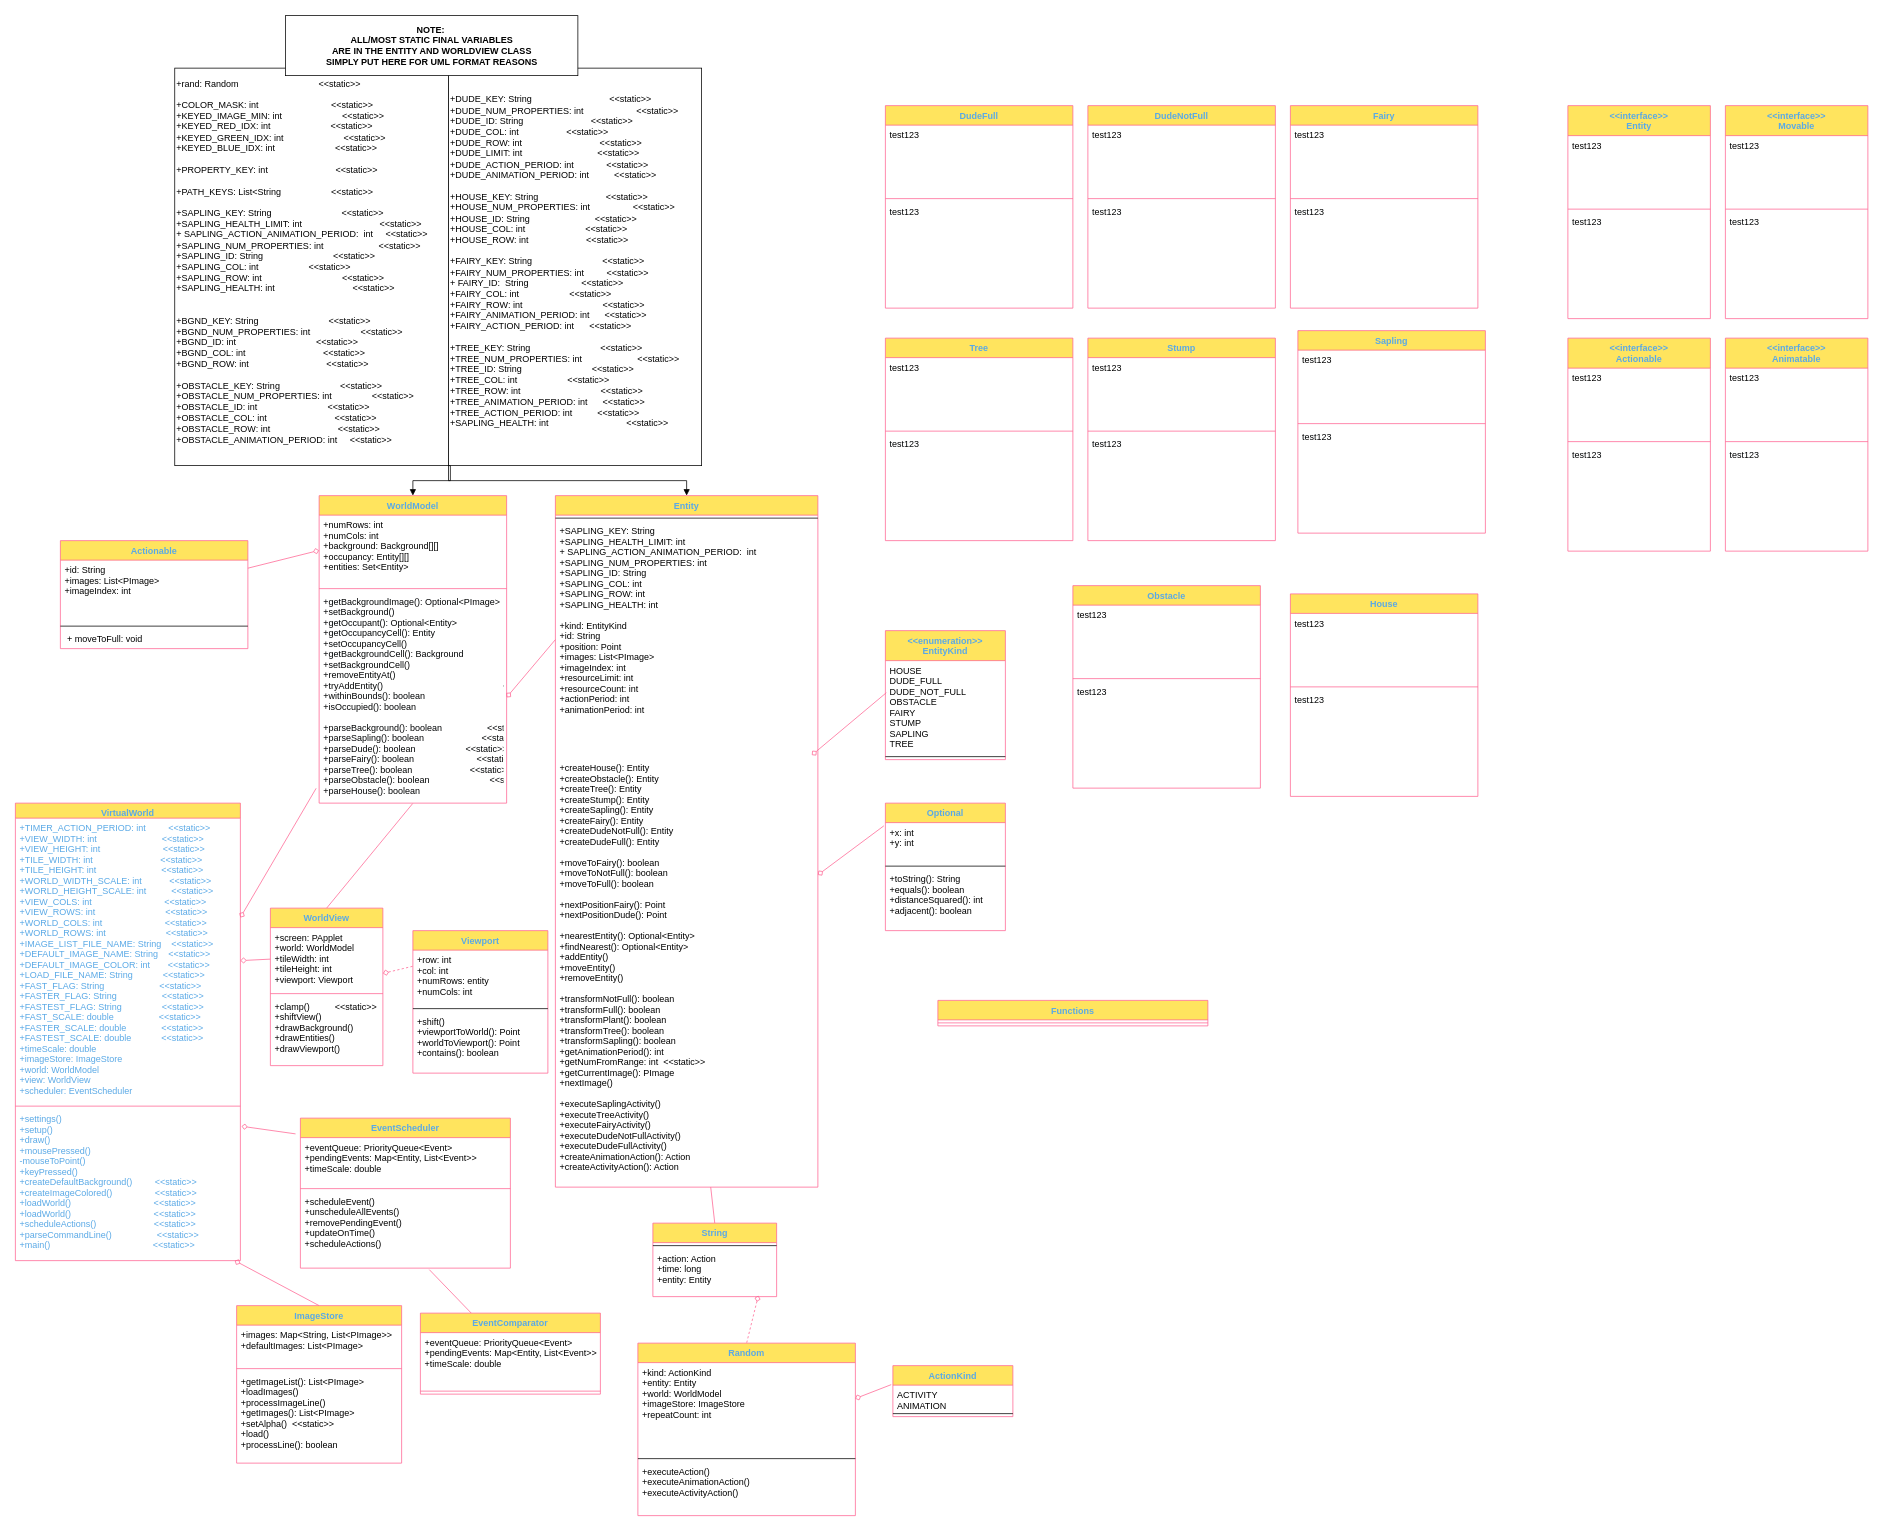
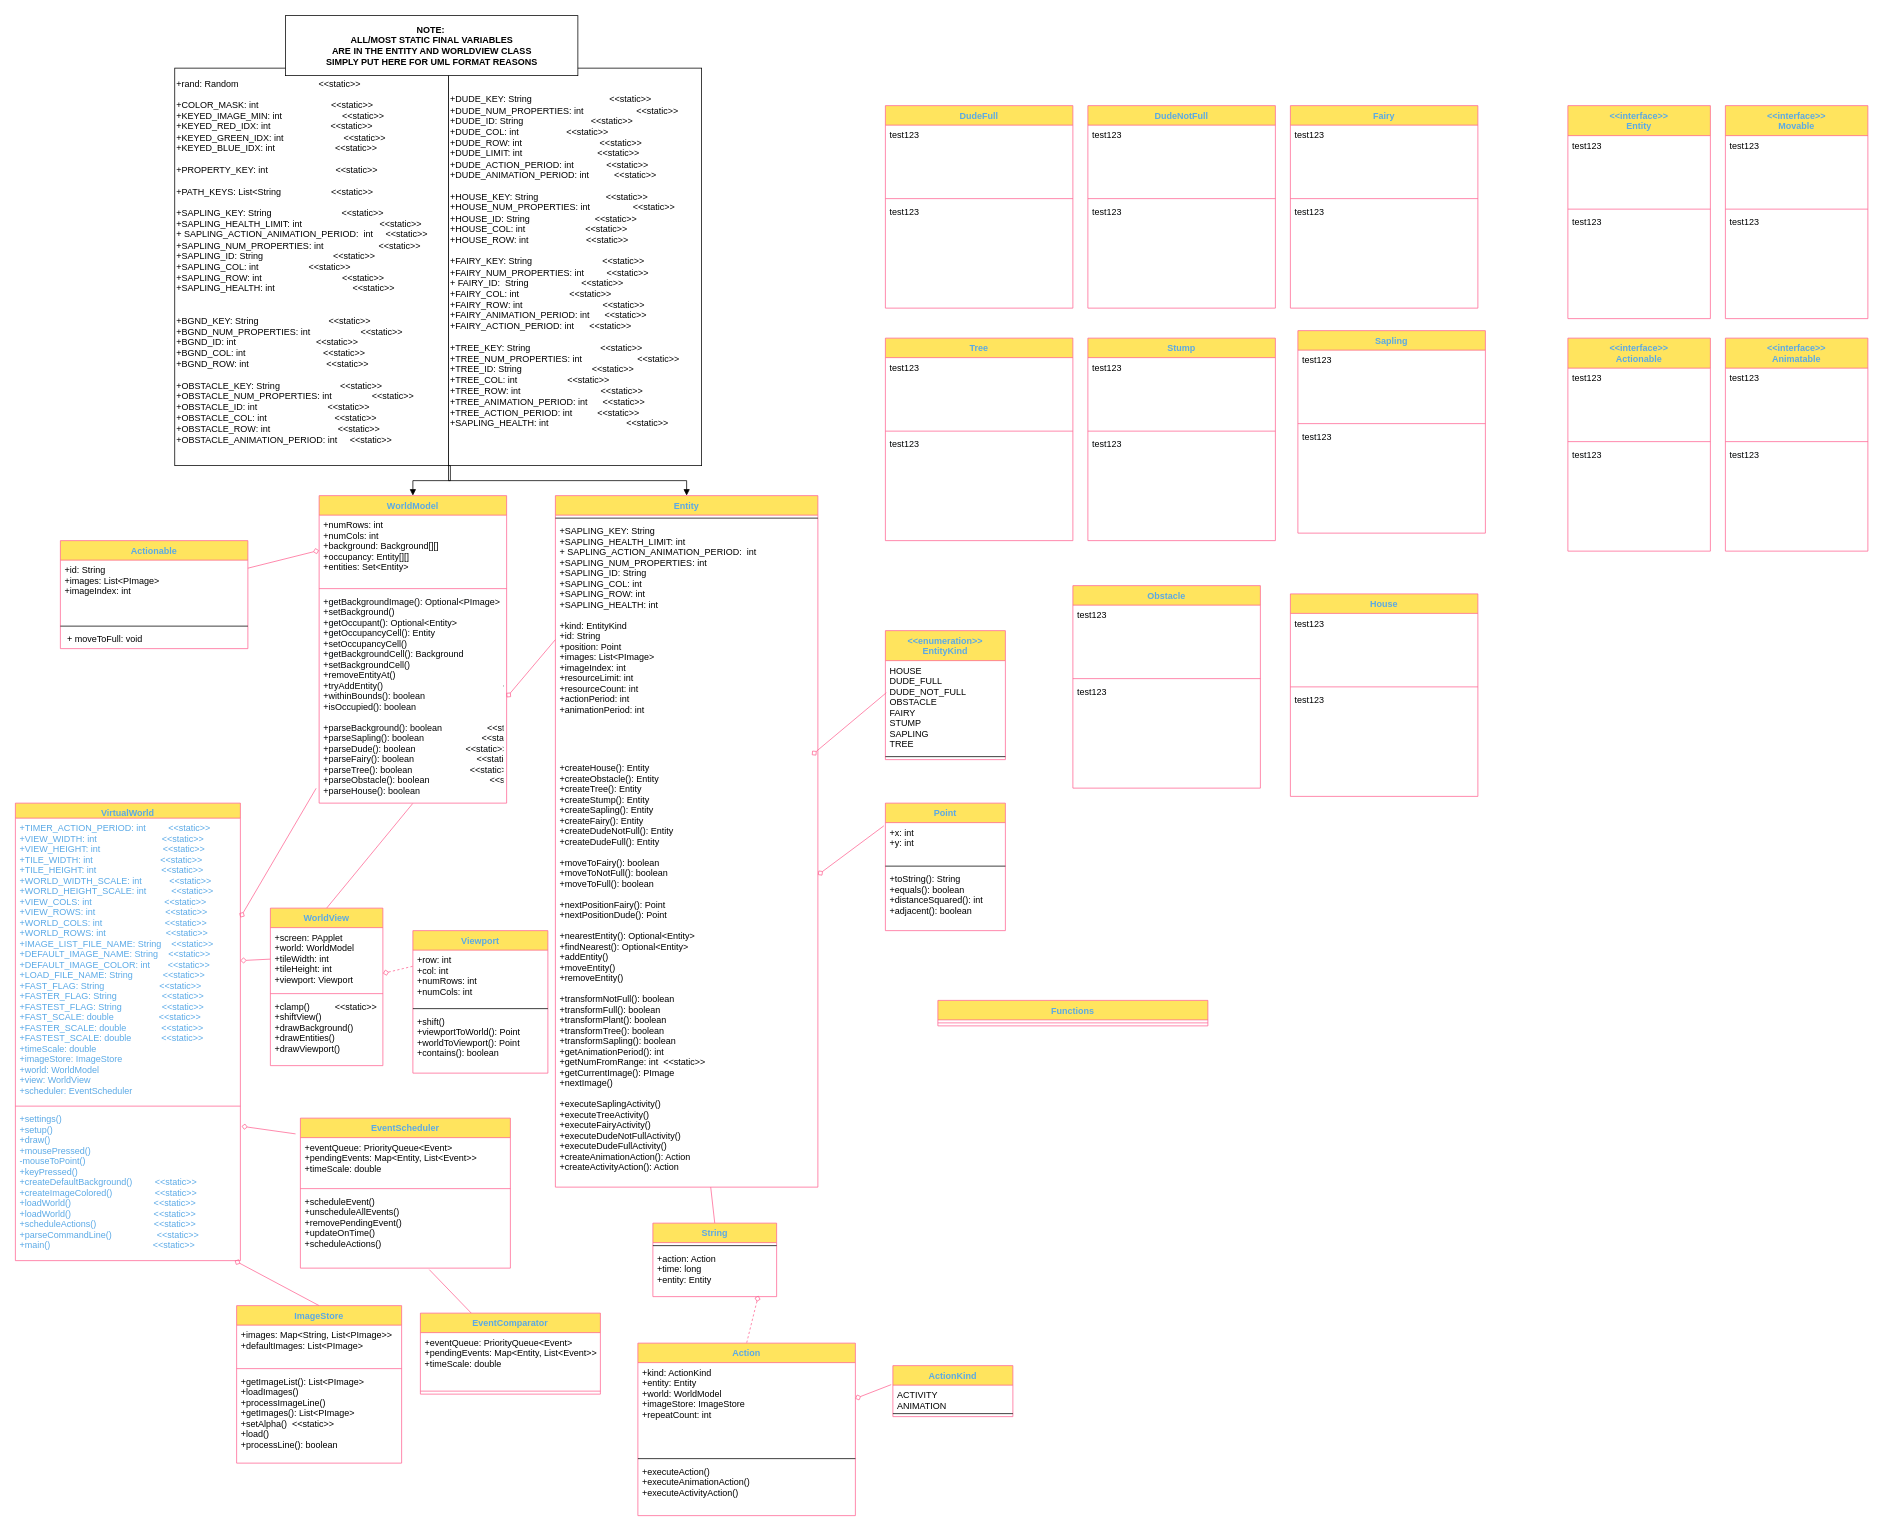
(945, 813) -> (945, 813)
(436, 960) -> (436, 960)
(746, 1353) -> (746, 1353)
